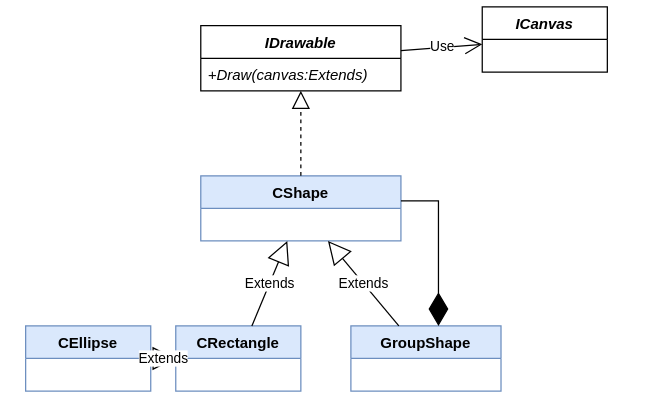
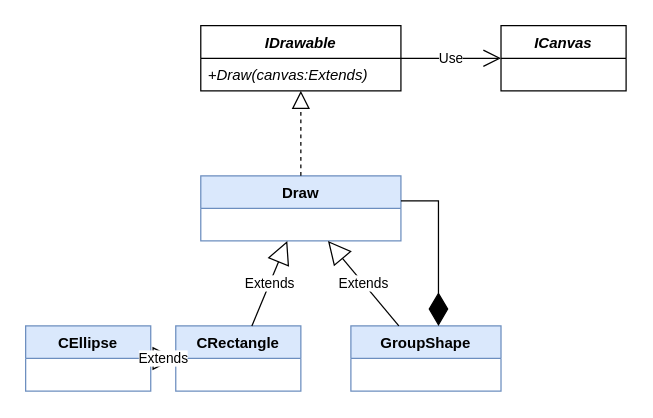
(544, 39) -> (563, 58)
(301, 193) -> (301, 193)
